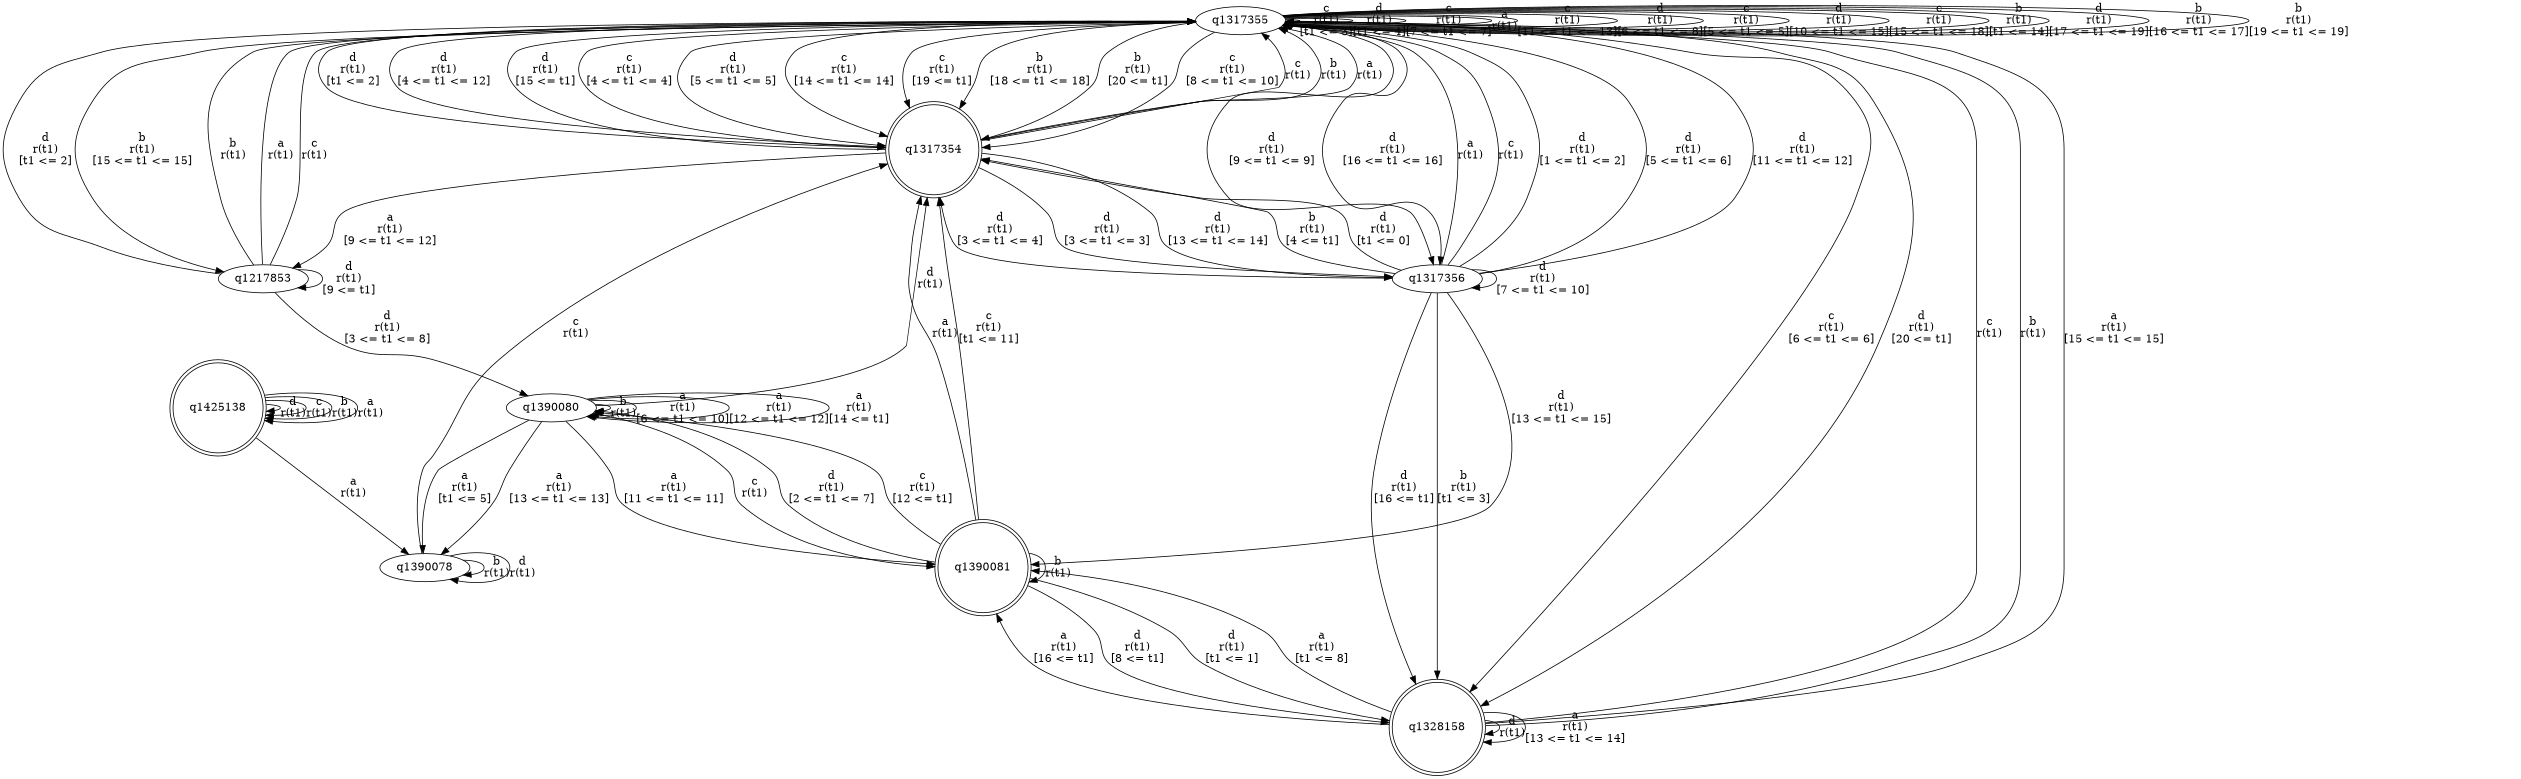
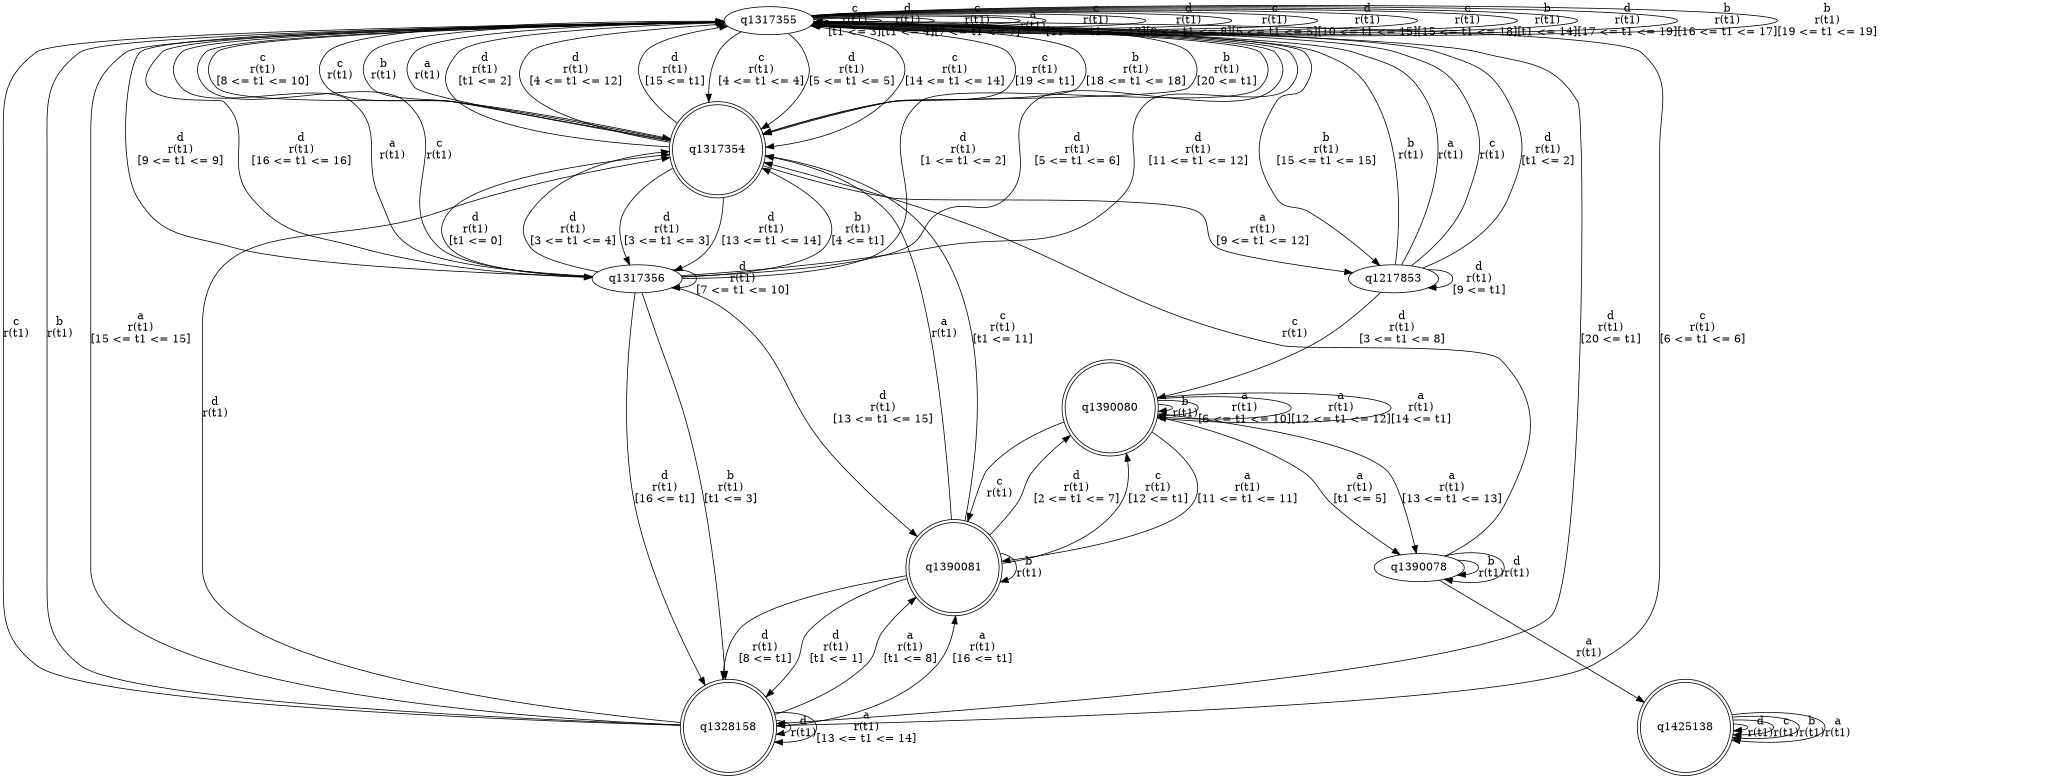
(825, 380) -> (202, 448)
(551, 408) -> (1110, 408)
(329, 494) -> (1538, 639)
